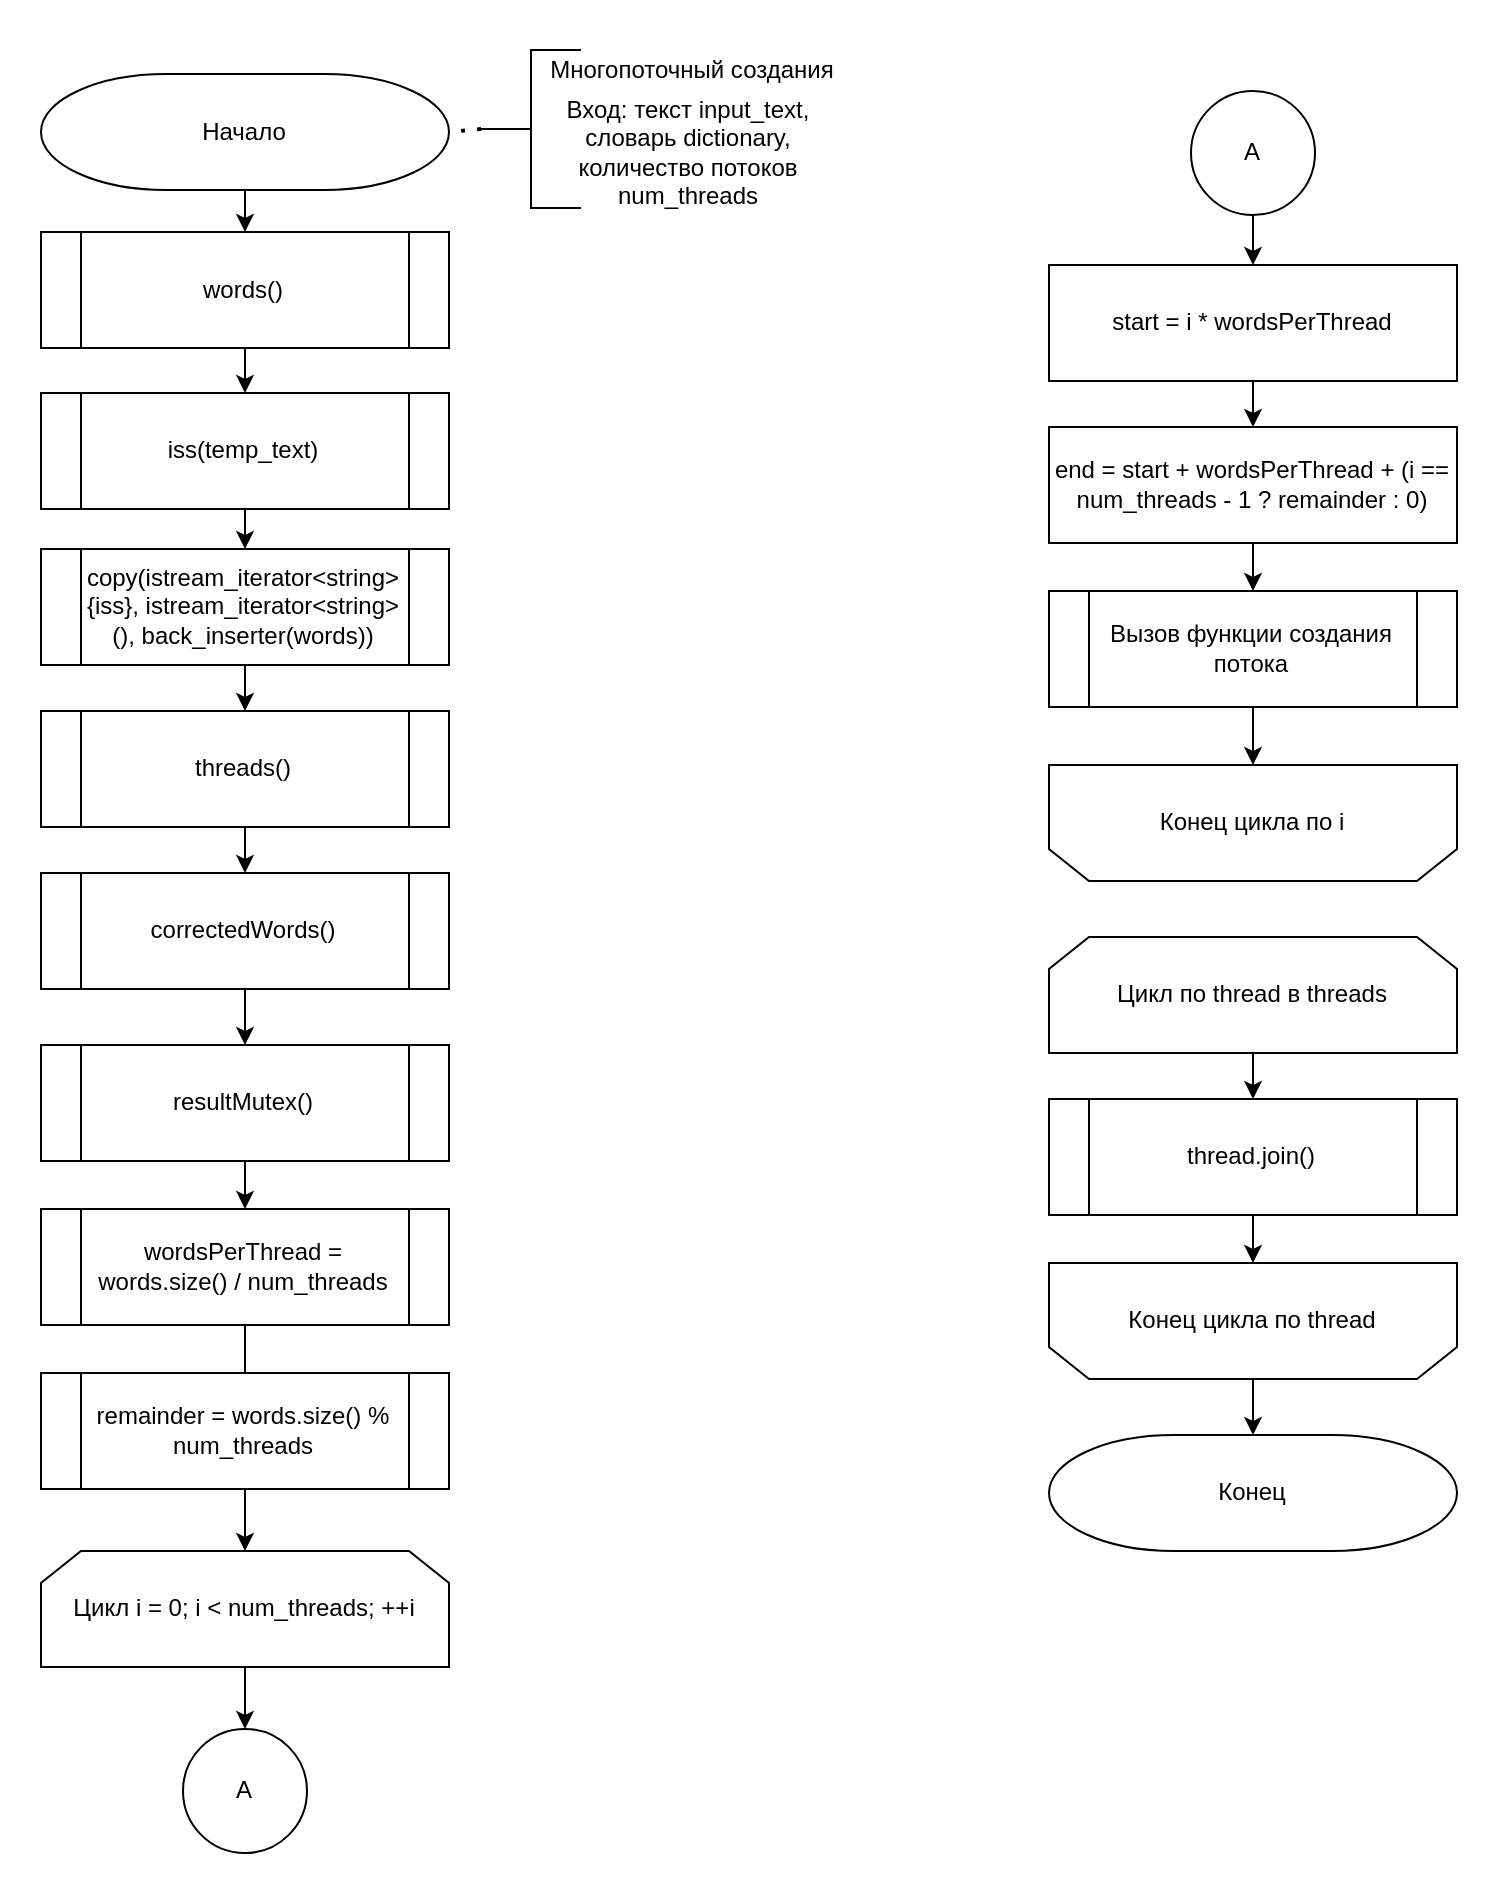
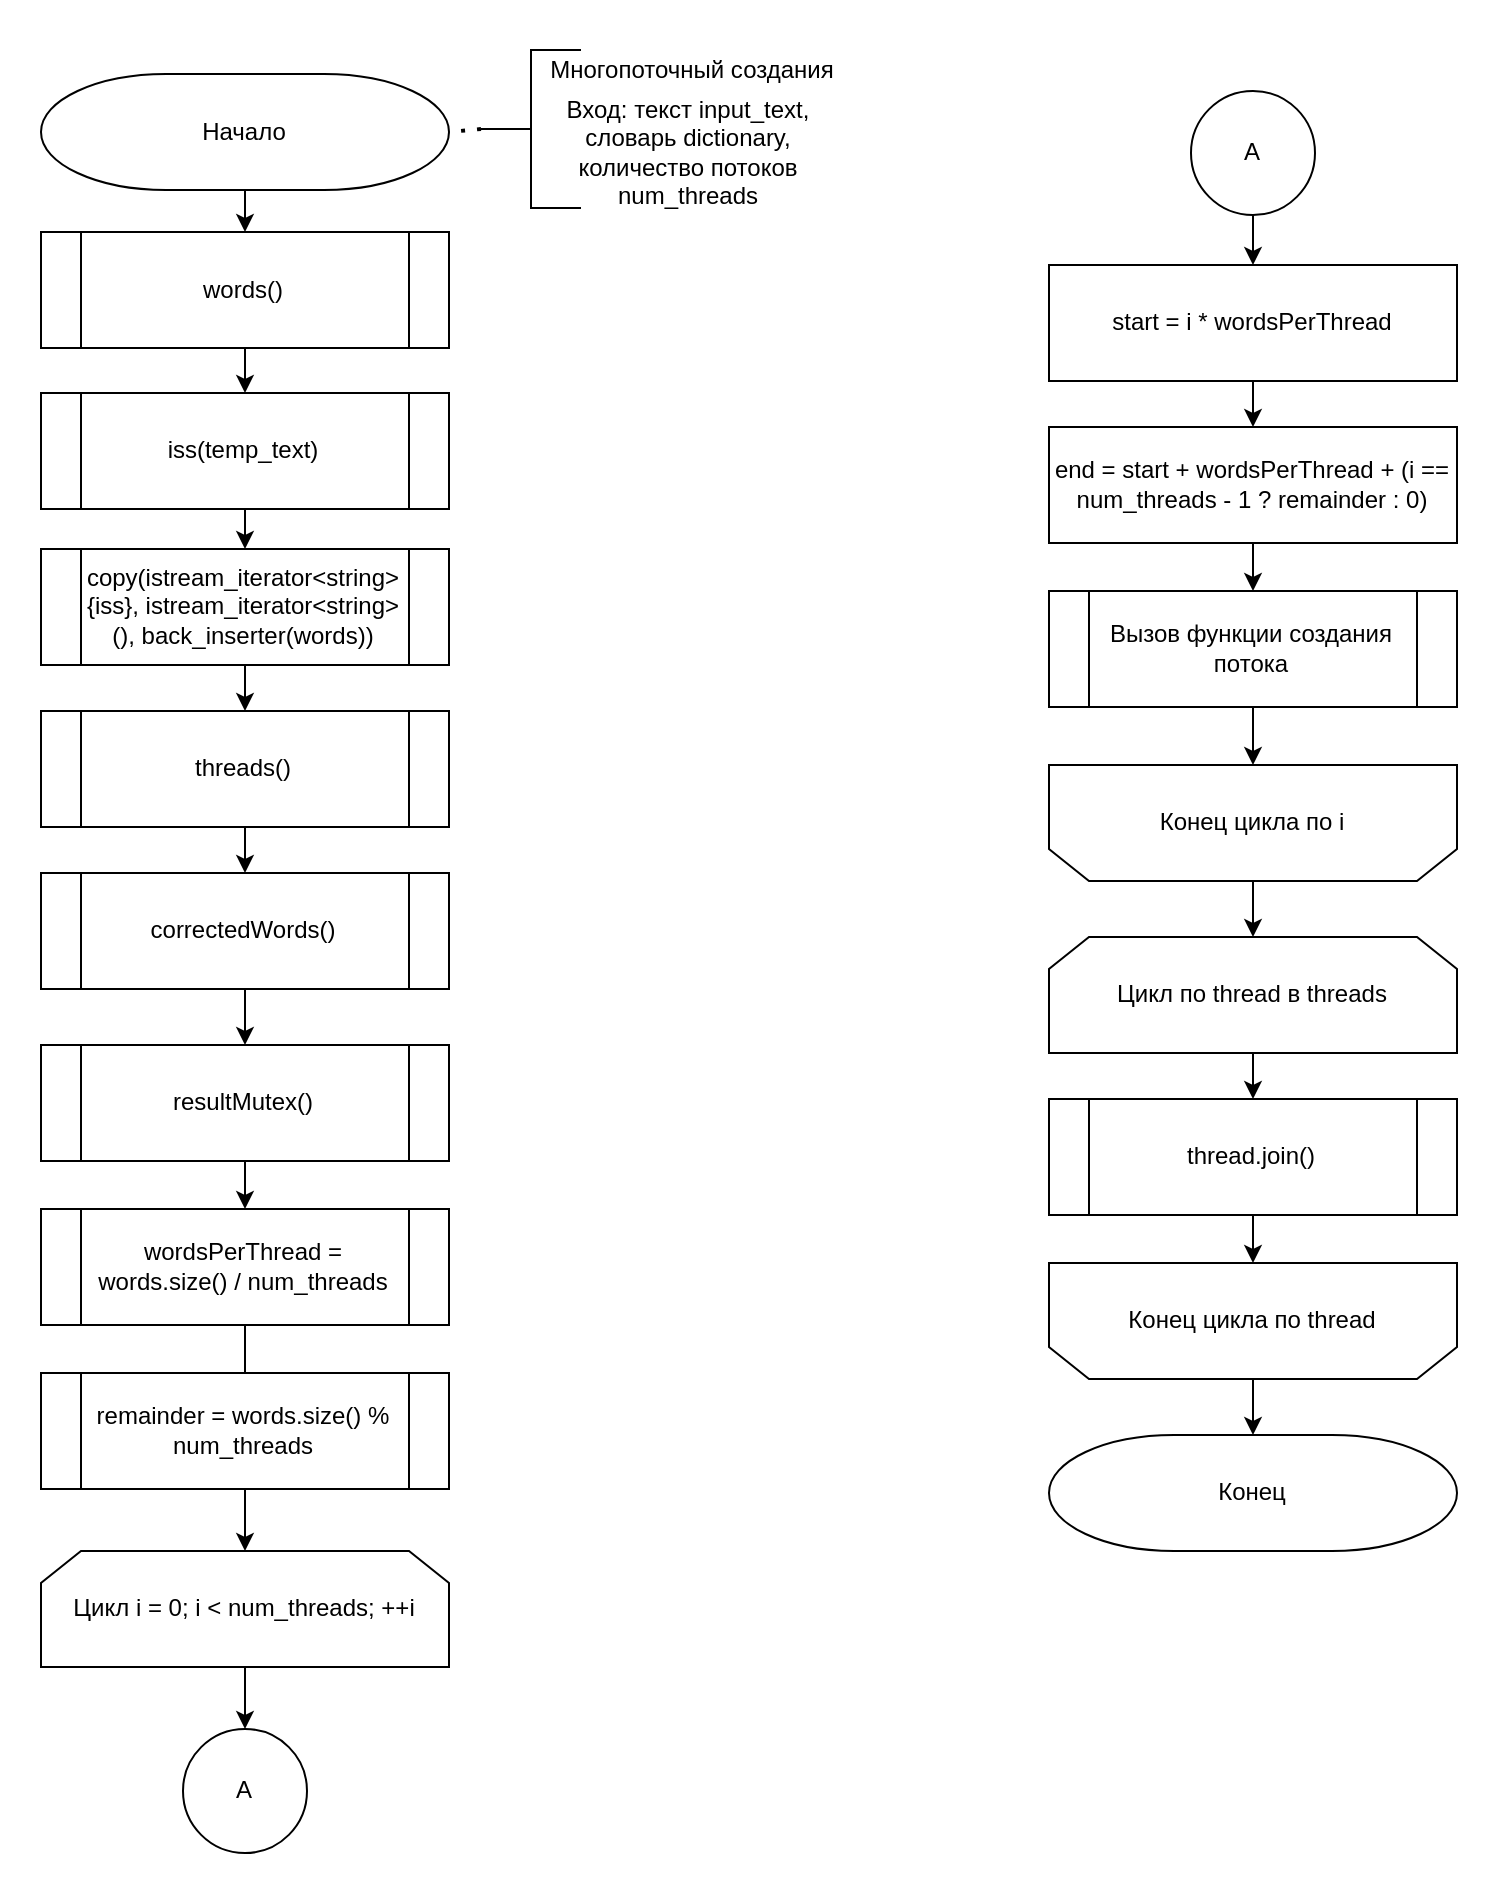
none -> (1253, 902)
